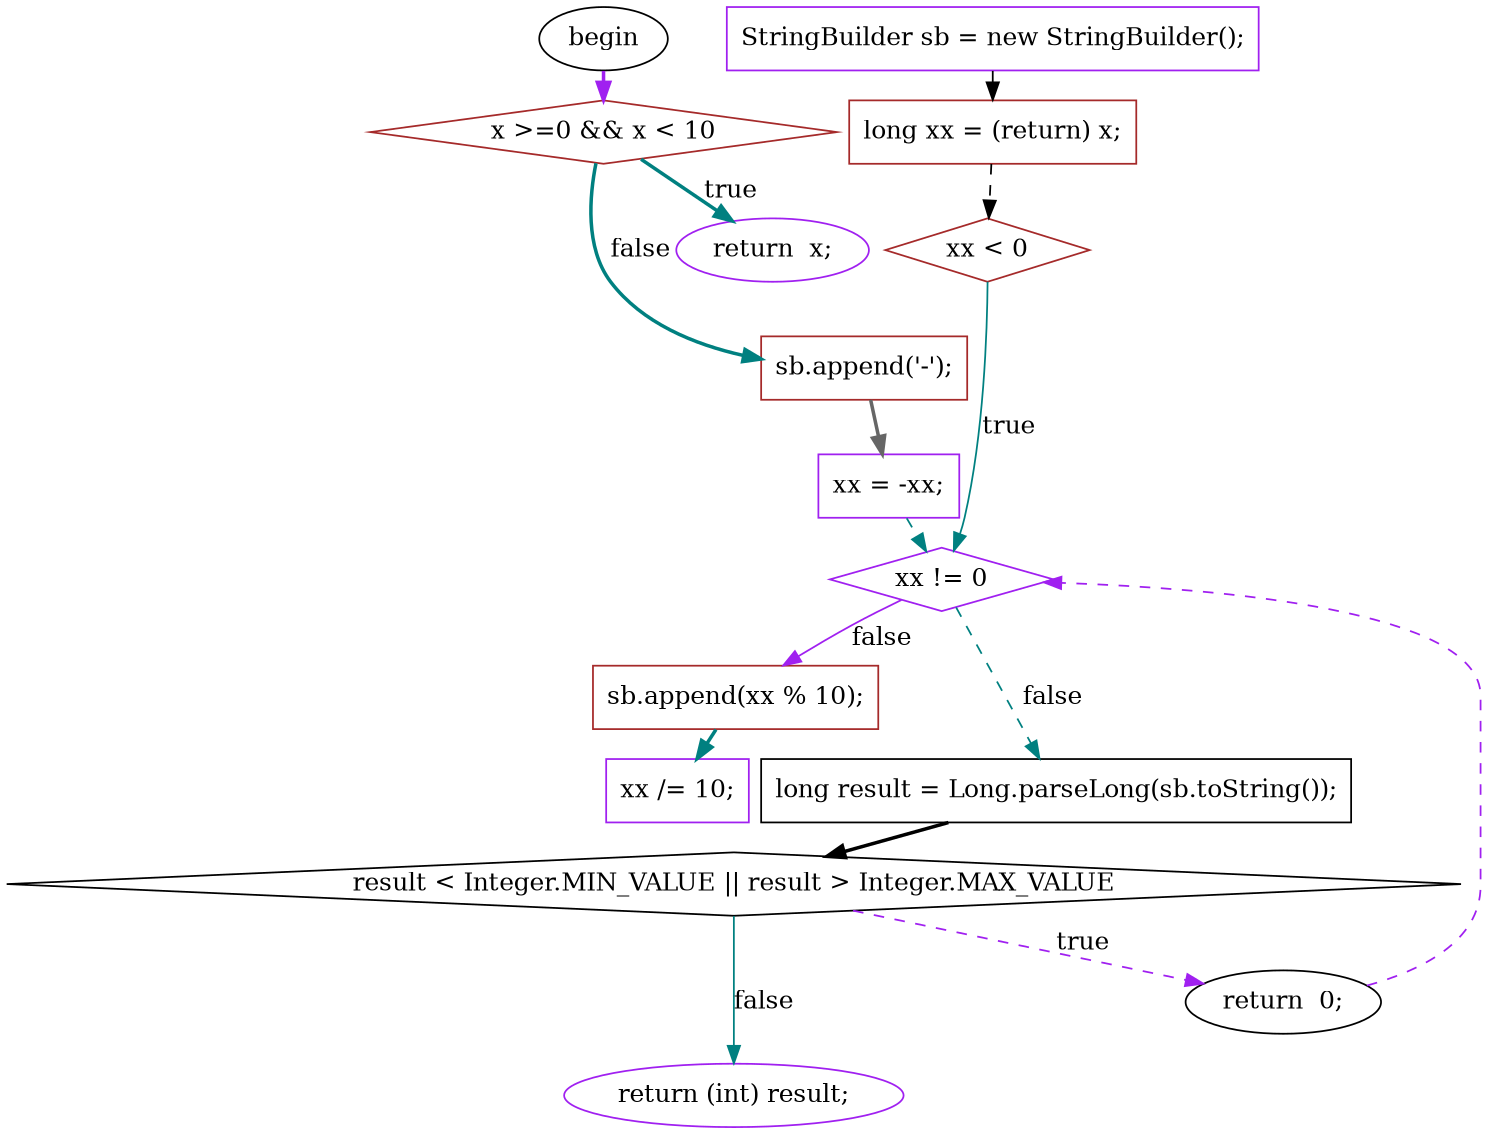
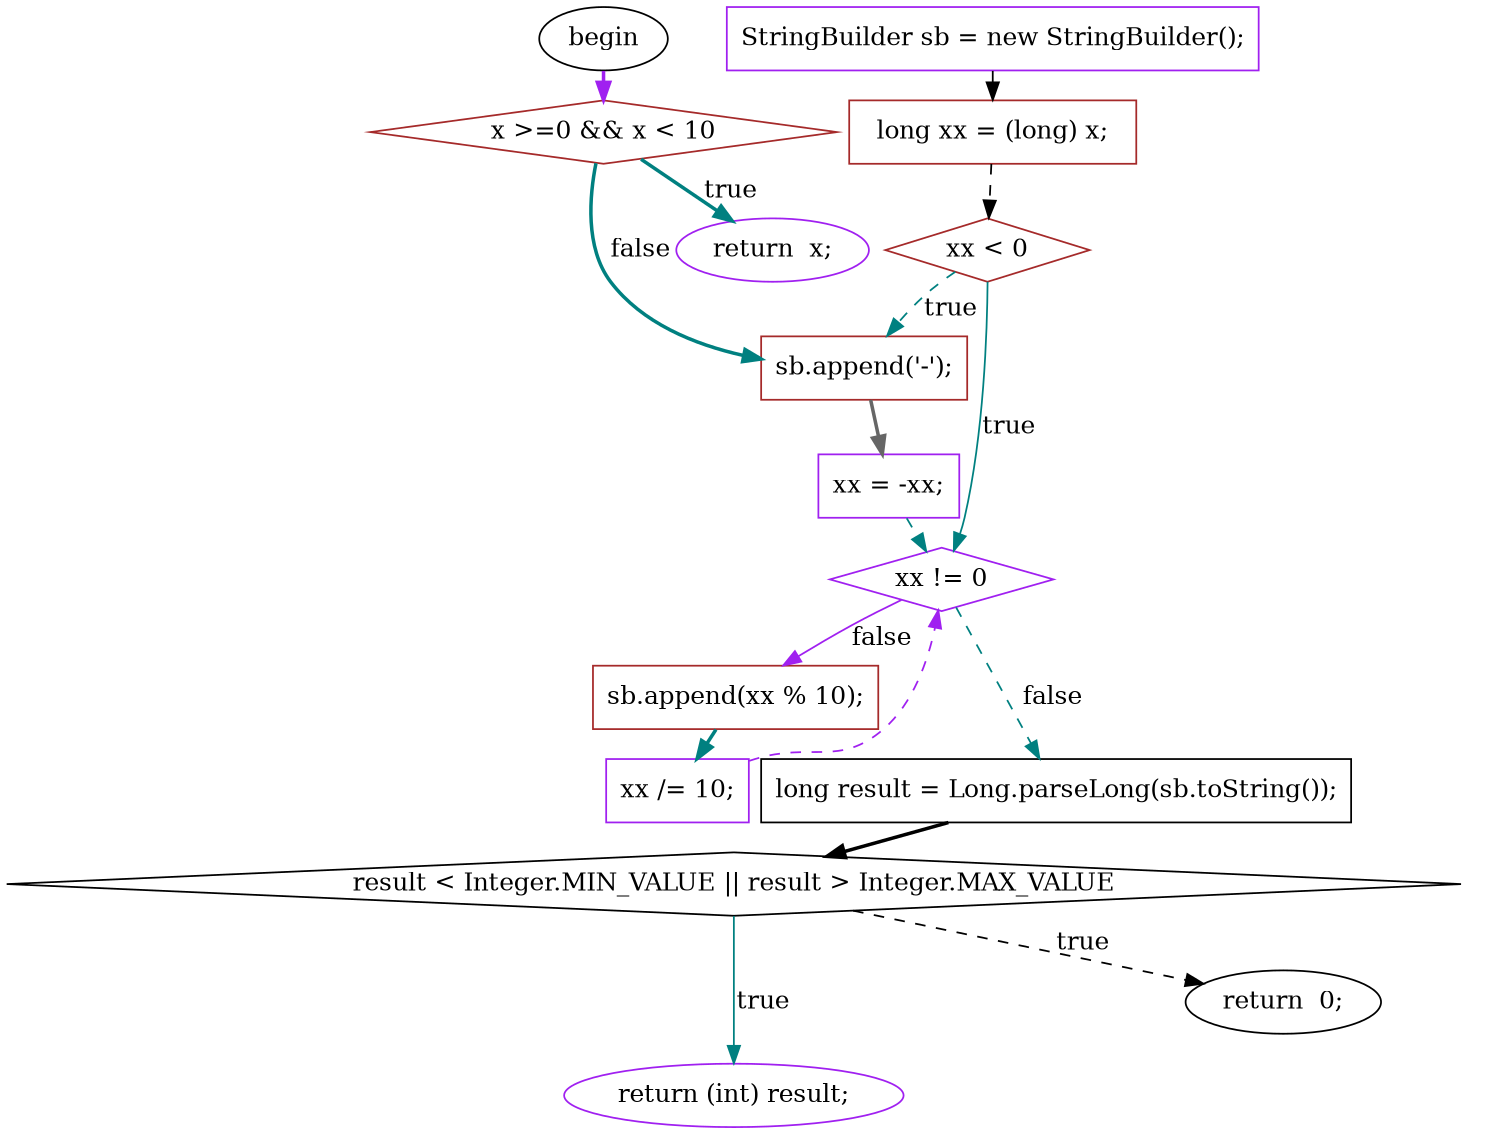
(993, 132) -> (993, 132)
none -> (925, 295)
(1454, 655) -> (873, 737)
(1020, 945) -> (1020, 945)
(764, 1002) -> (764, 1002)
